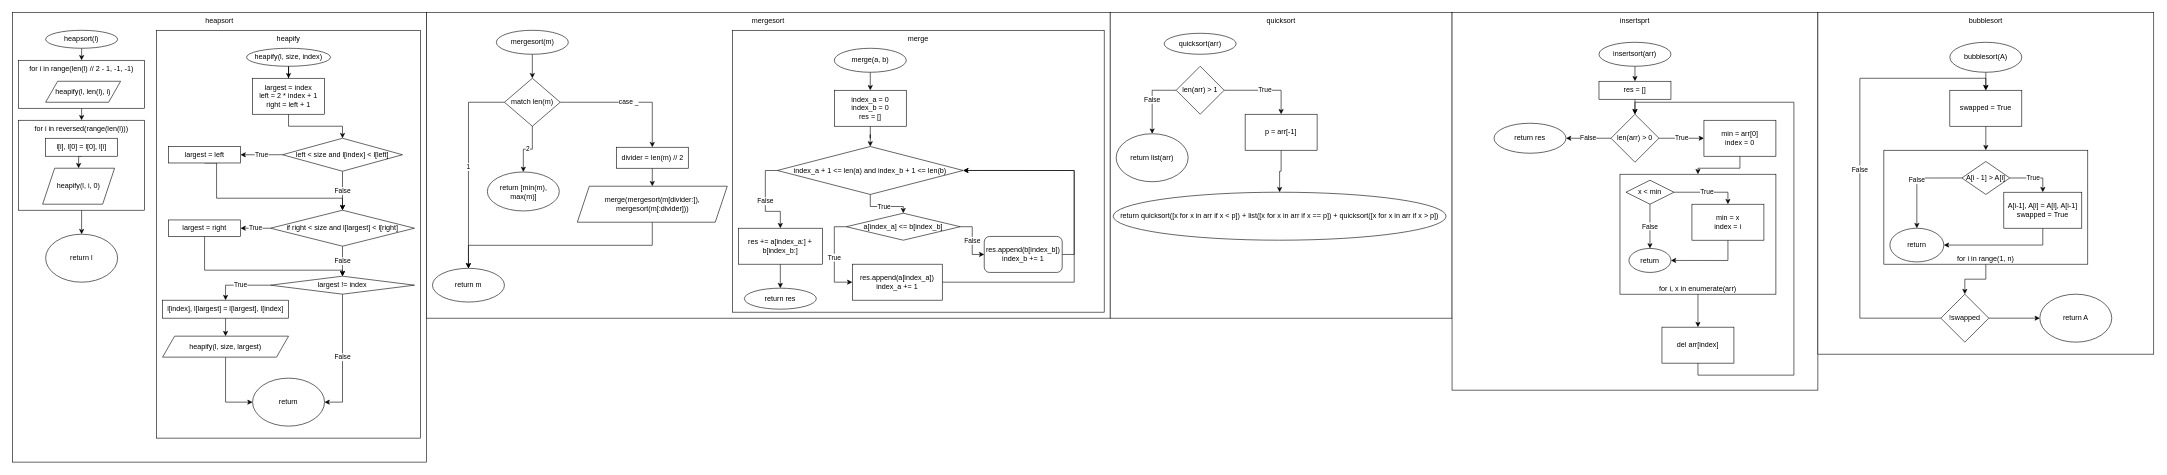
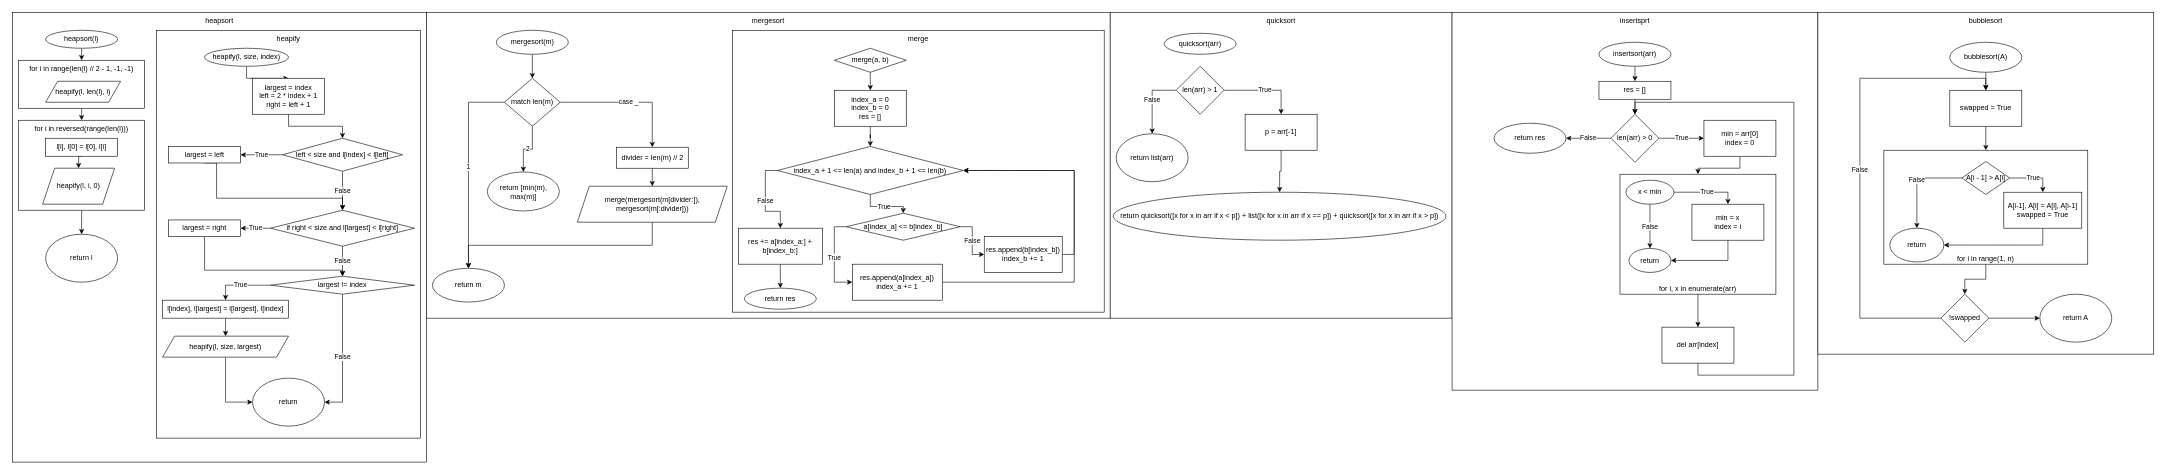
(288, 57) -> (246, 57)
(870, 60) -> (870, 60)
(1650, 192) -> (1650, 192)
(1023, 255) -> (1023, 255)
